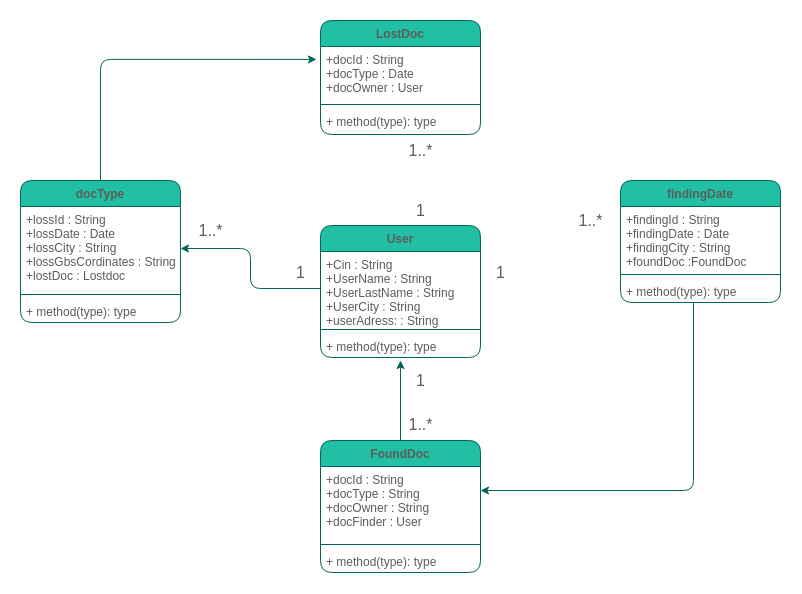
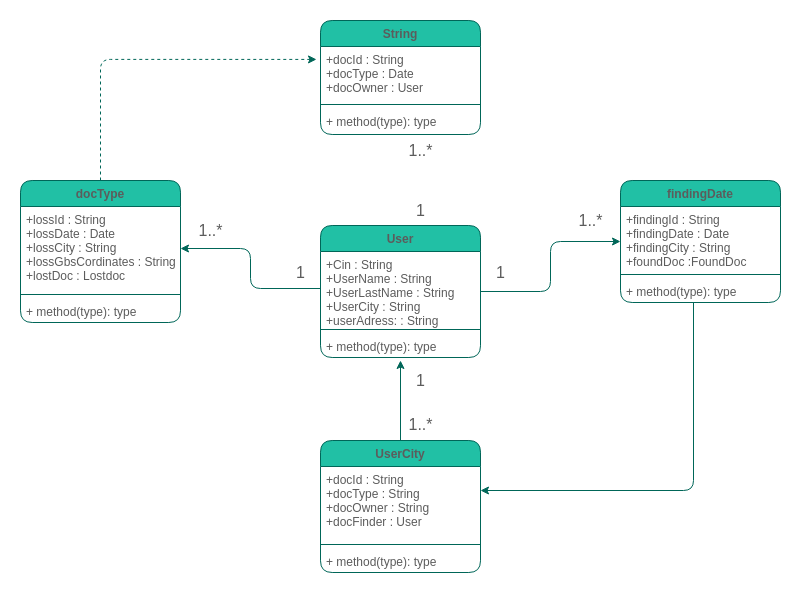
(400, 34) -> (400, 34)
(149, 59) -> (149, 59)
none -> (551, 270)
(400, 454) -> (400, 454)
